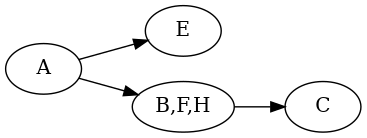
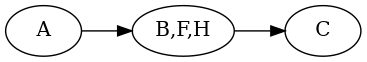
(183, 31) -> none
